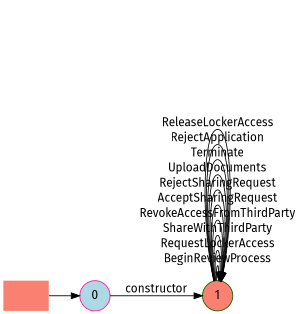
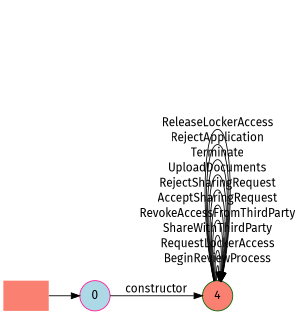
(218, 296) -> (218, 296)
